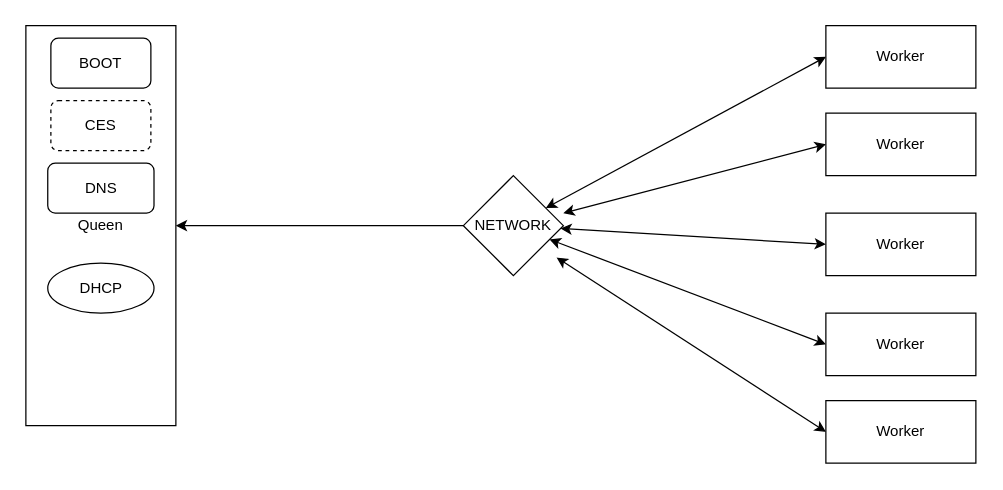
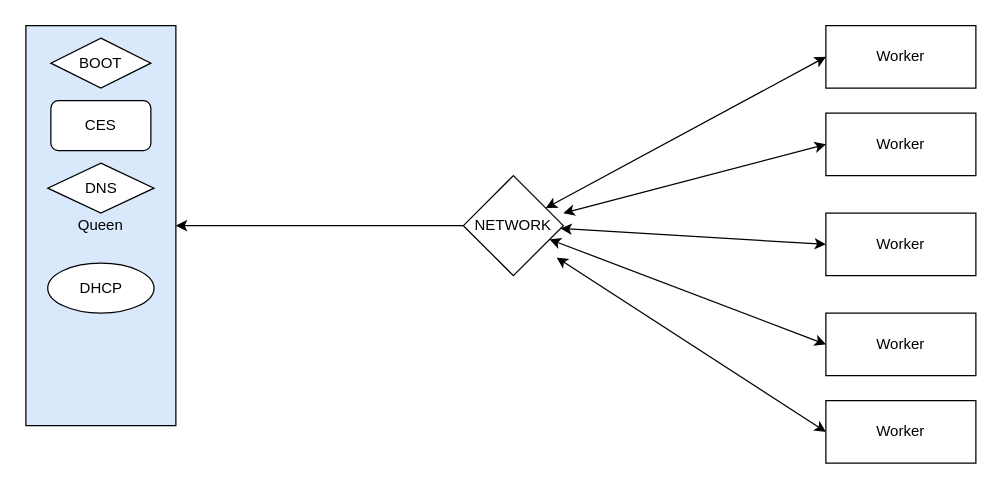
(101, 63) -> (101, 63)
(101, 126) -> (101, 126)
(101, 188) -> (101, 188)
(101, 226) -> (101, 226)
